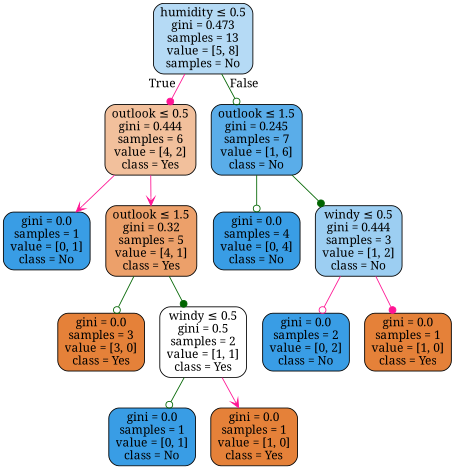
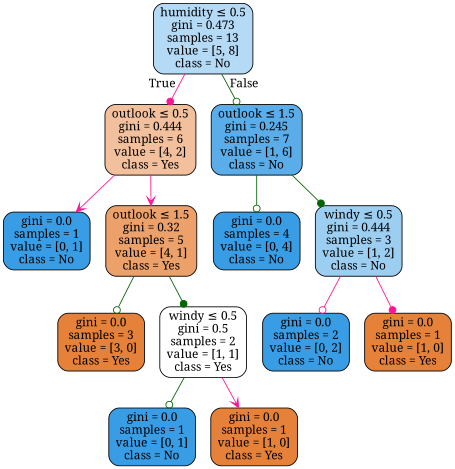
(203, 64) -> (203, 64)
